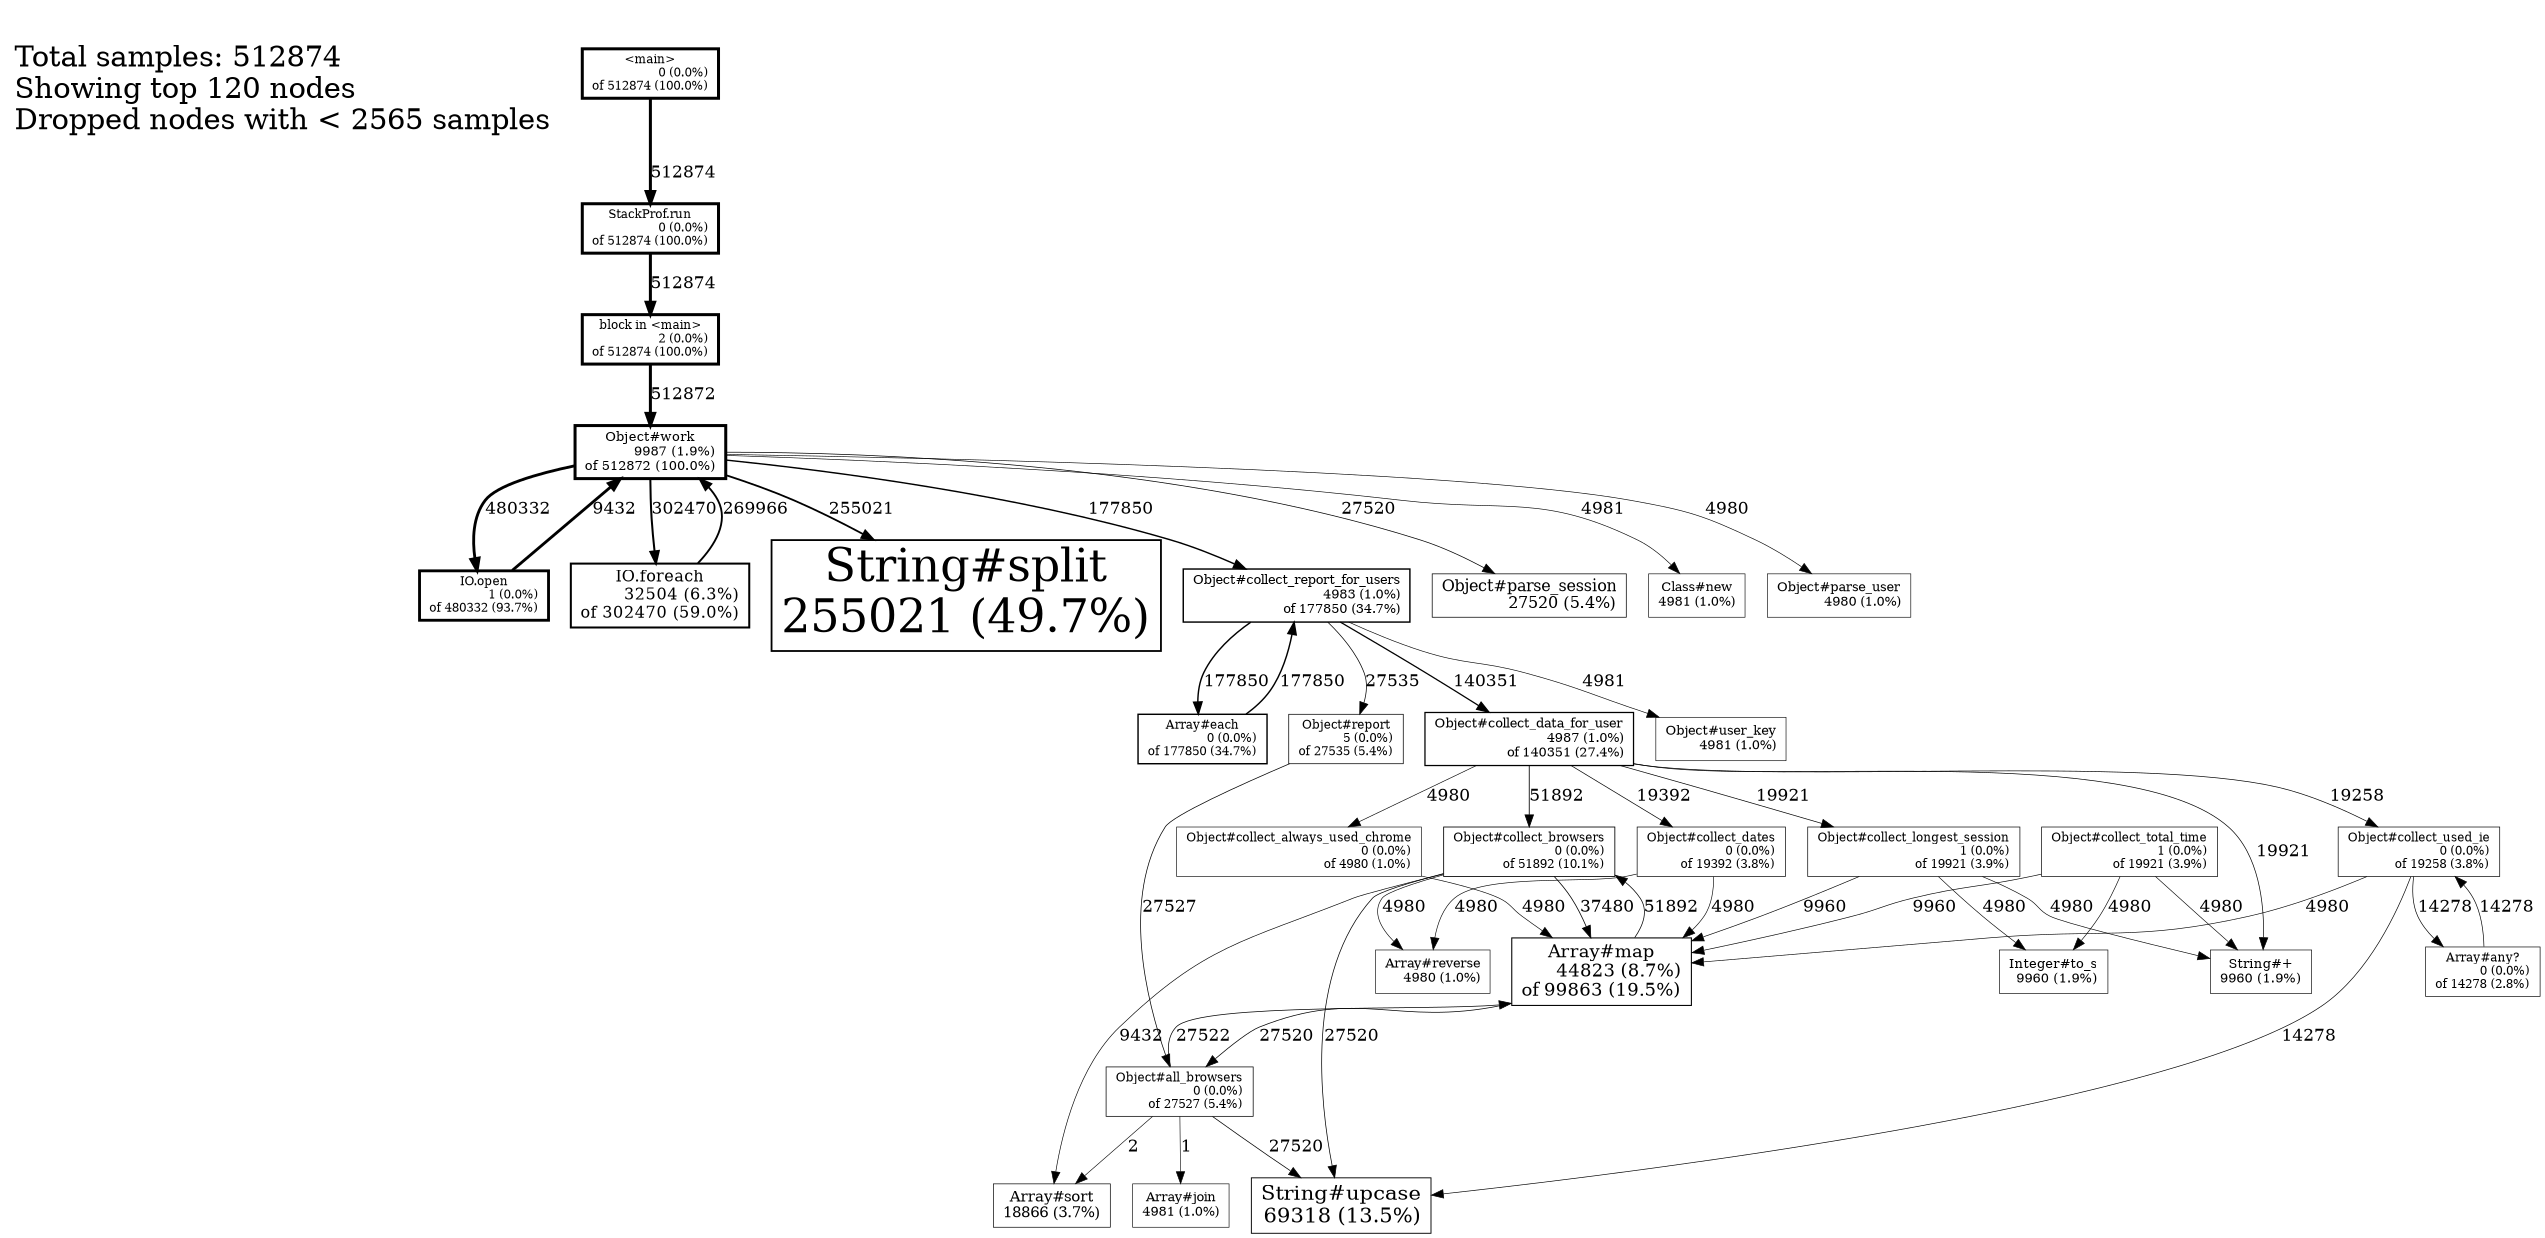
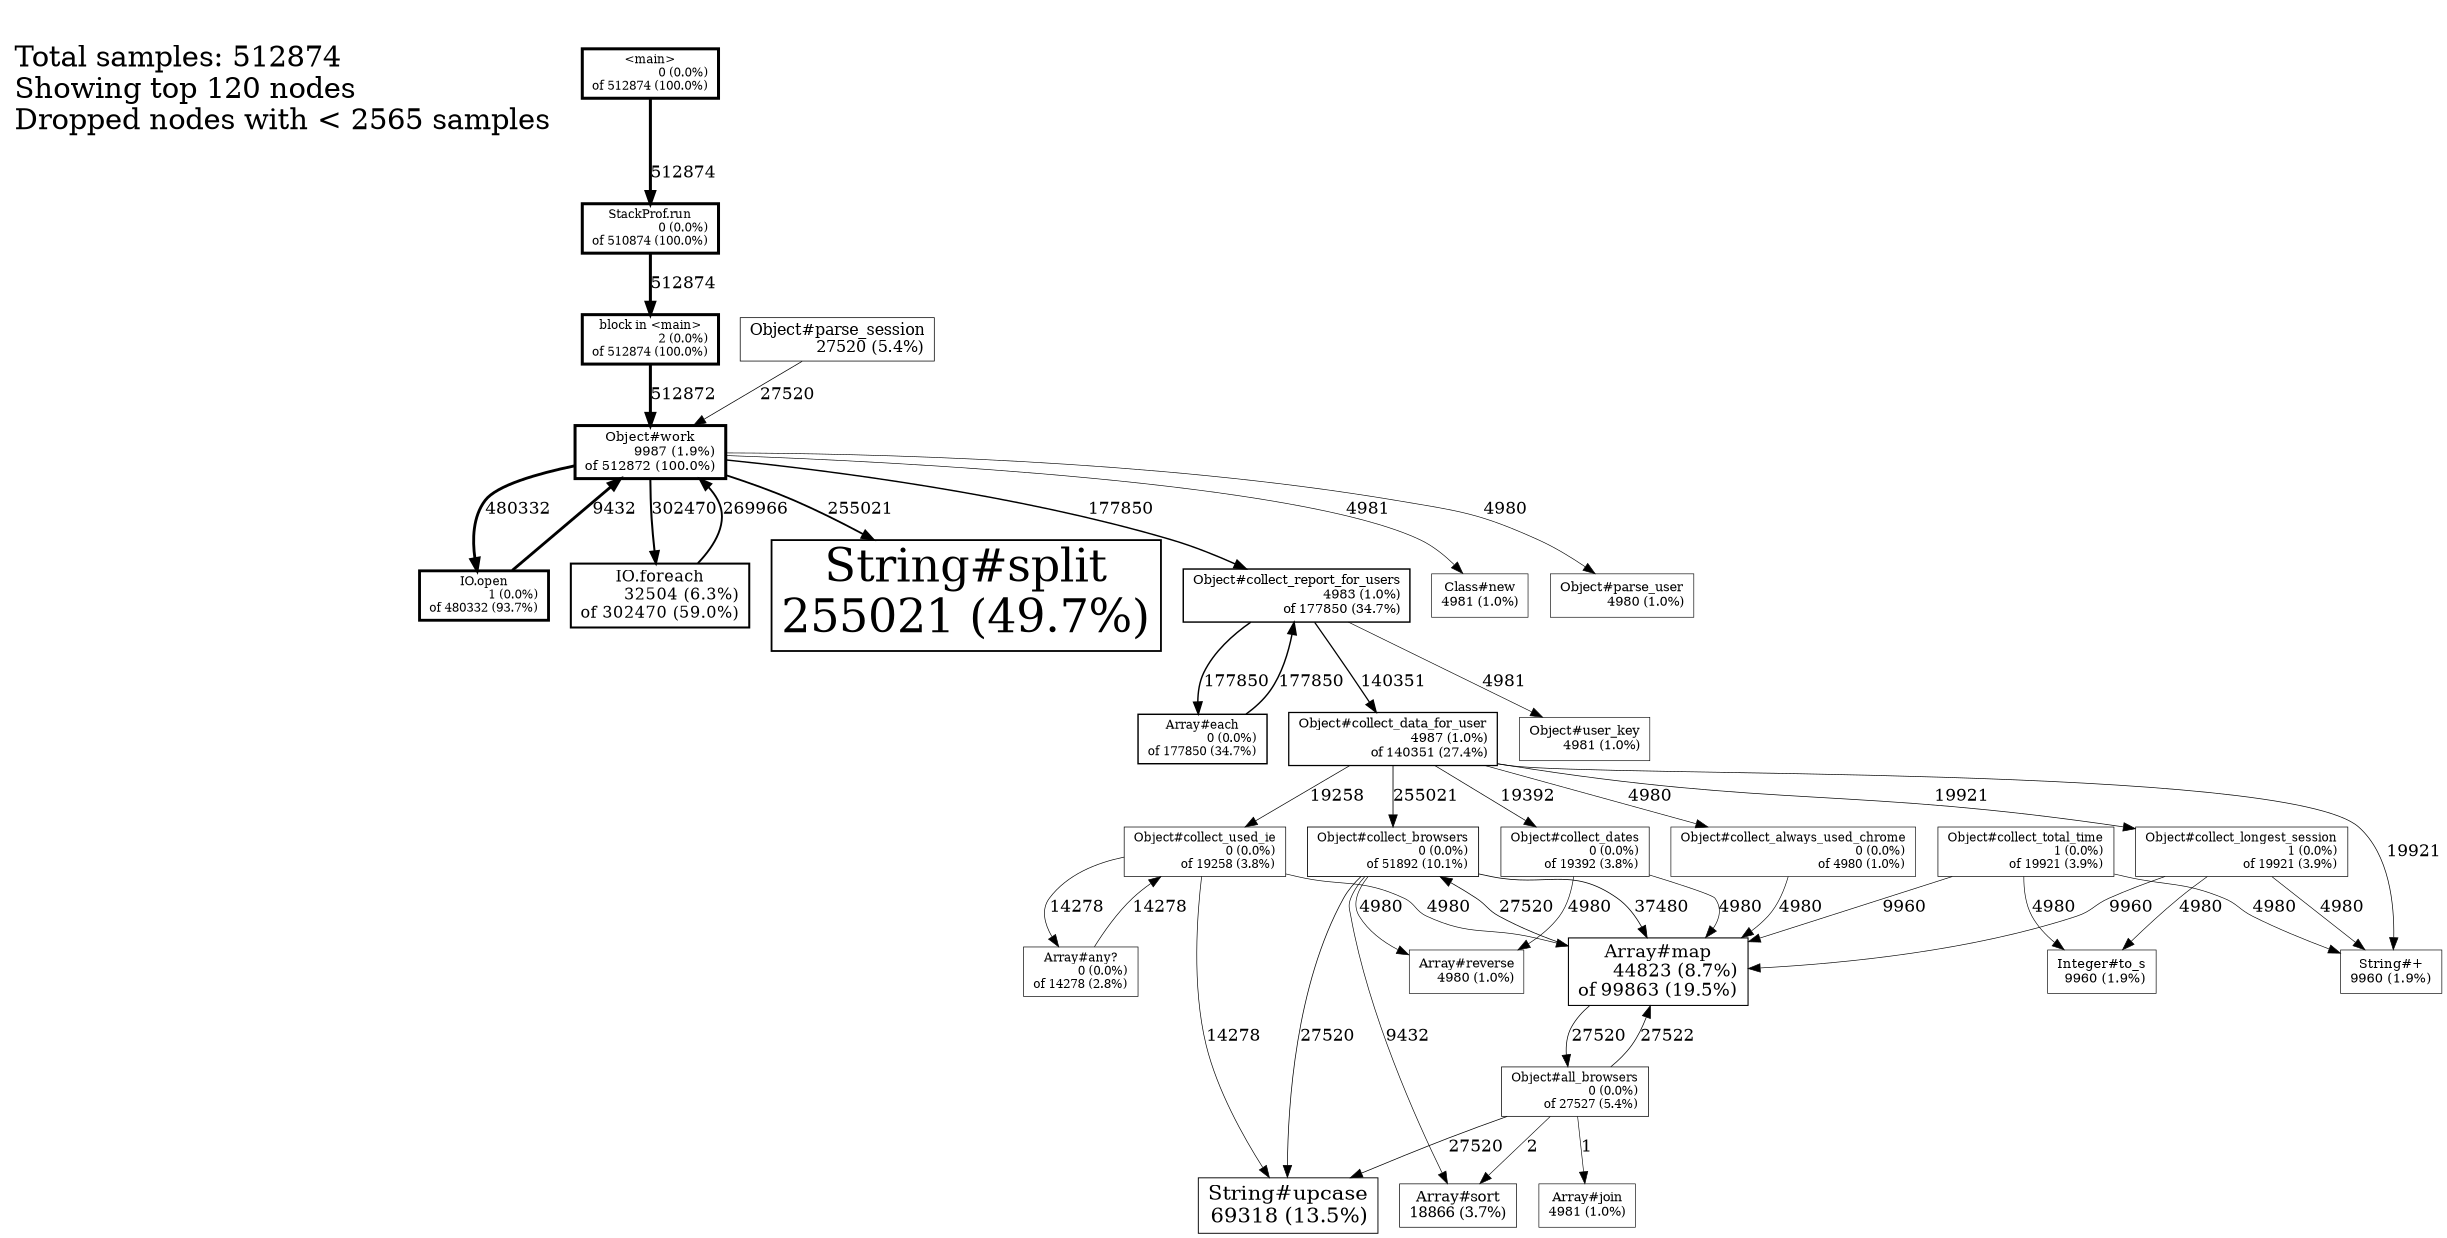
(650, 228) -> (650, 228)
(1206, 490) -> (753, 390)
(1346, 739) -> none
(1557, 796) -> (1426, 796)
(1672, 907) -> (1527, 907)
